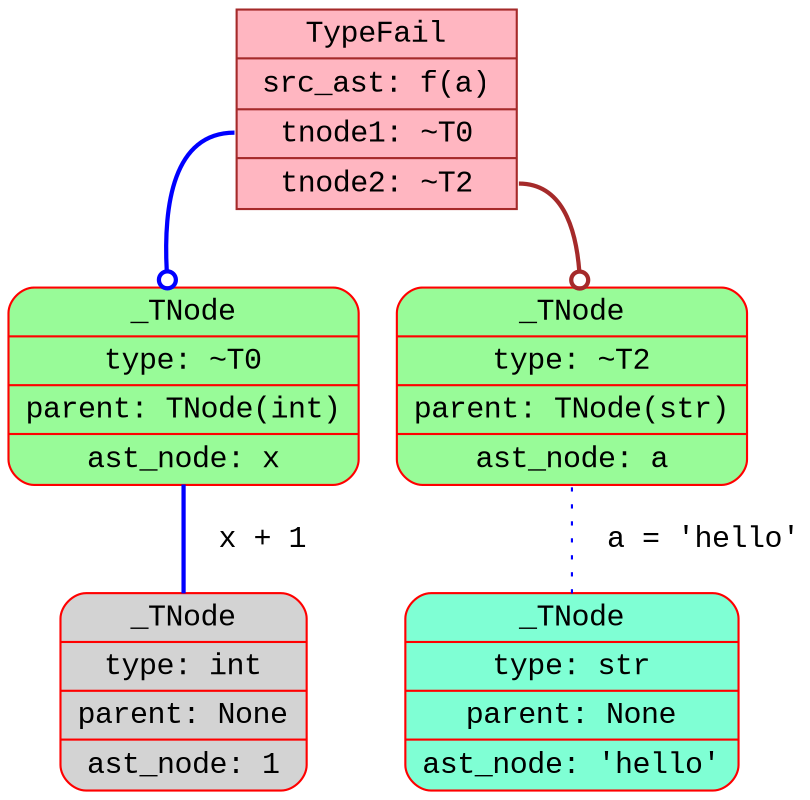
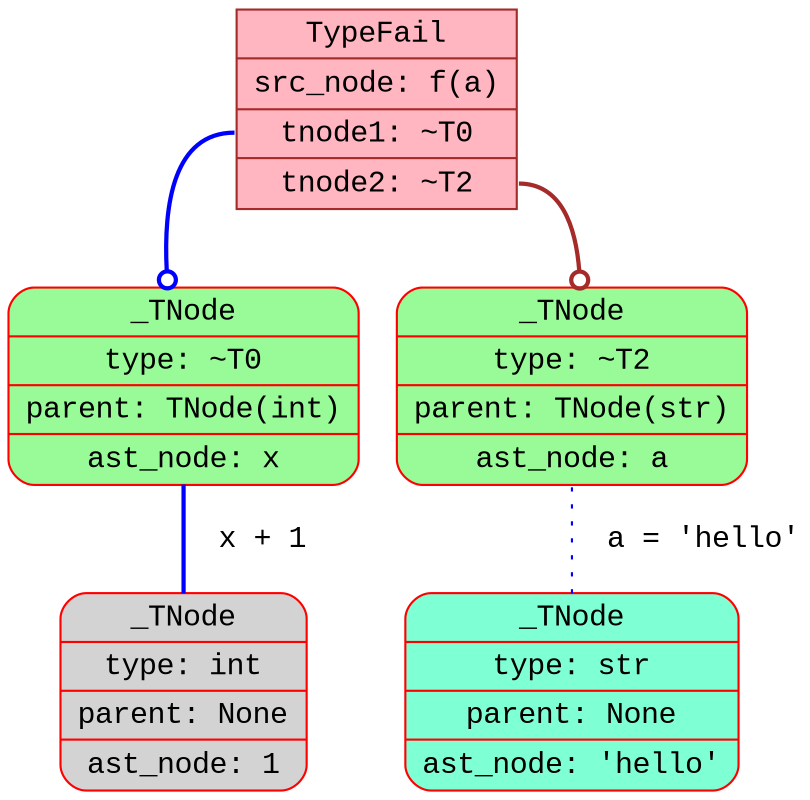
(377, 83) -> (377, 83)
